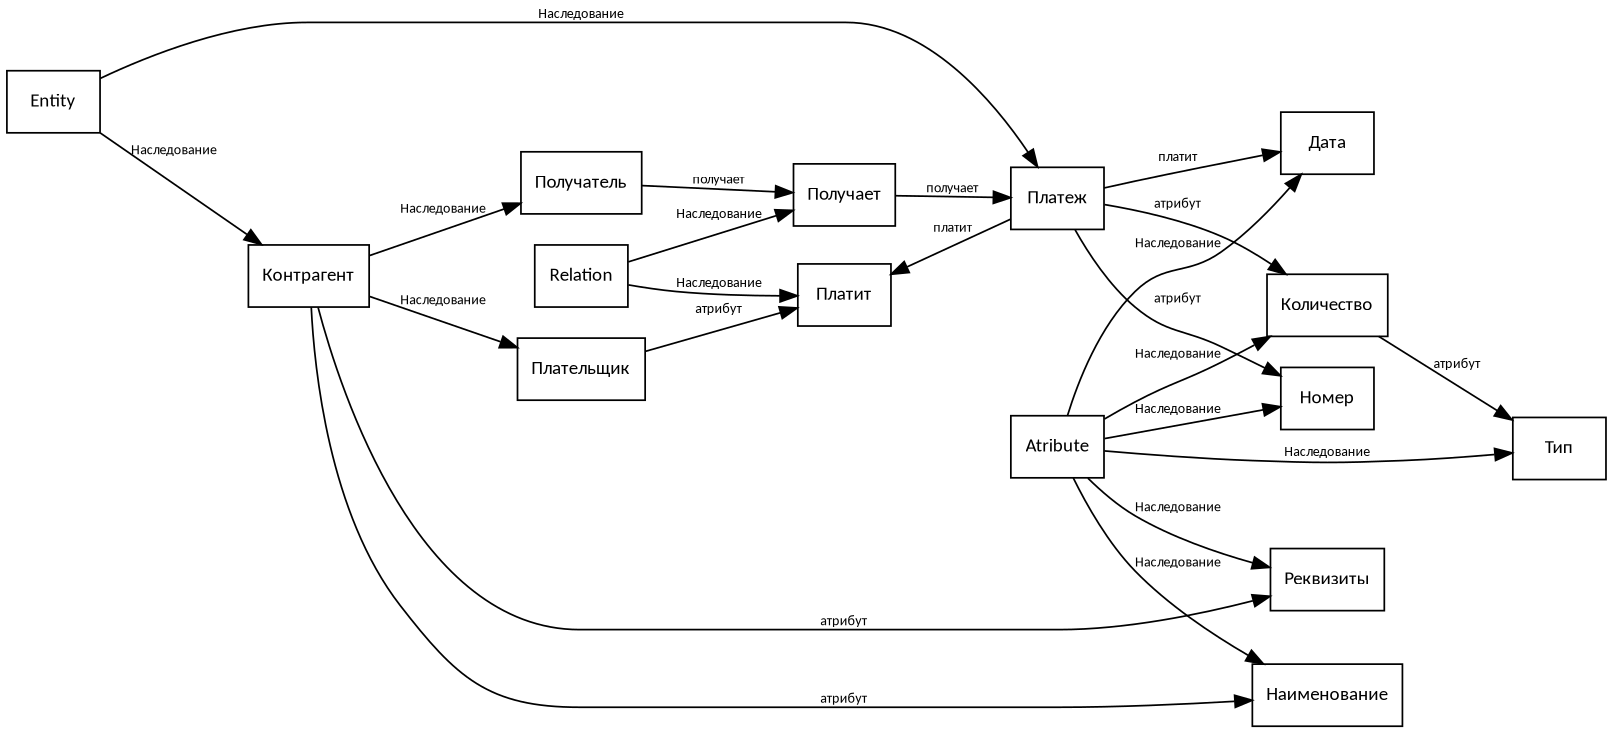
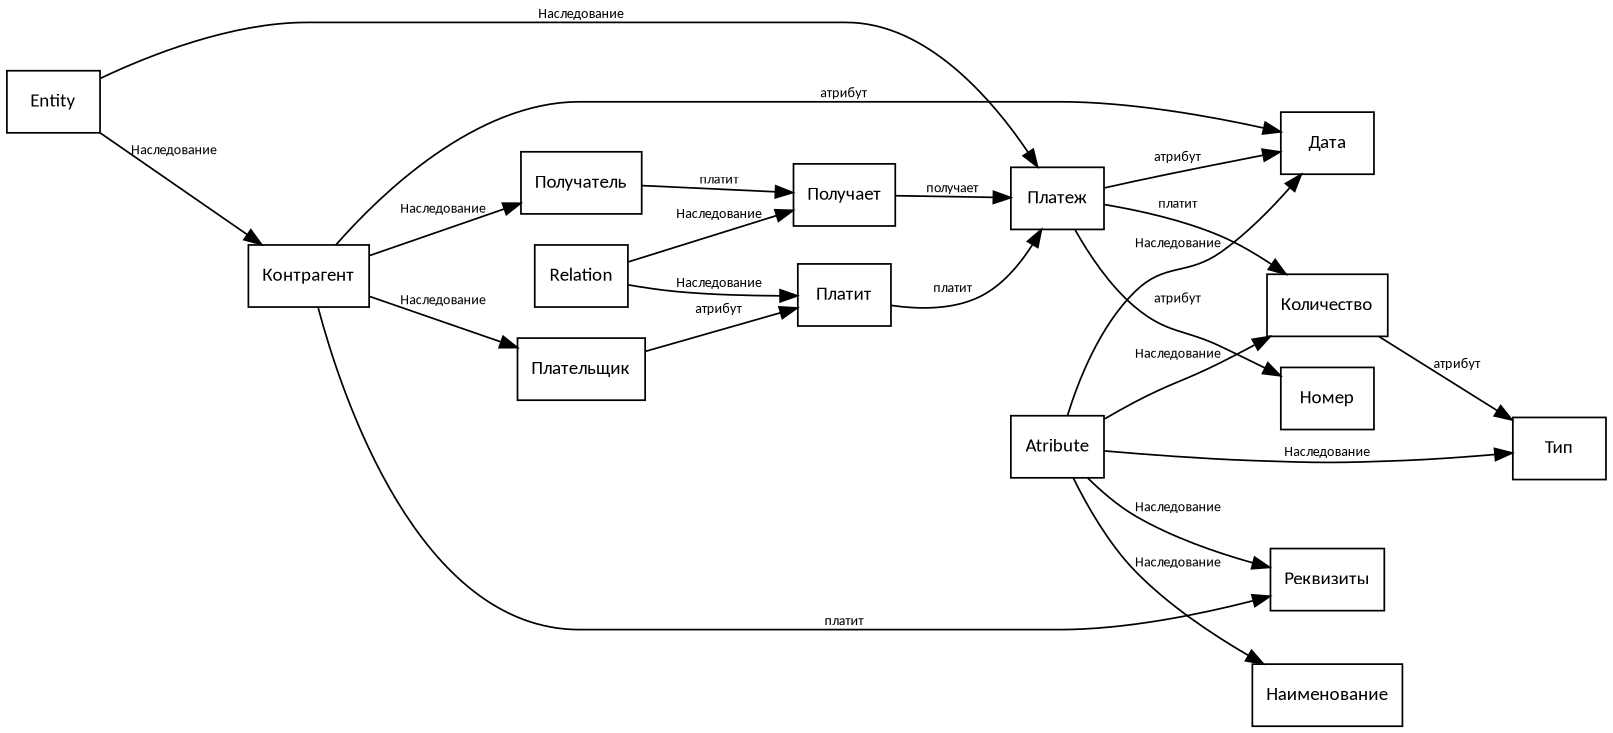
(1178, 158) -> (1178, 158)
(719, 180) -> (719, 180)
(1178, 204) -> (1178, 204)
(959, 243) -> (972, 300)
(1184, 424) -> none
(844, 622) -> (844, 622)
(641, 707) -> (777, 102)
